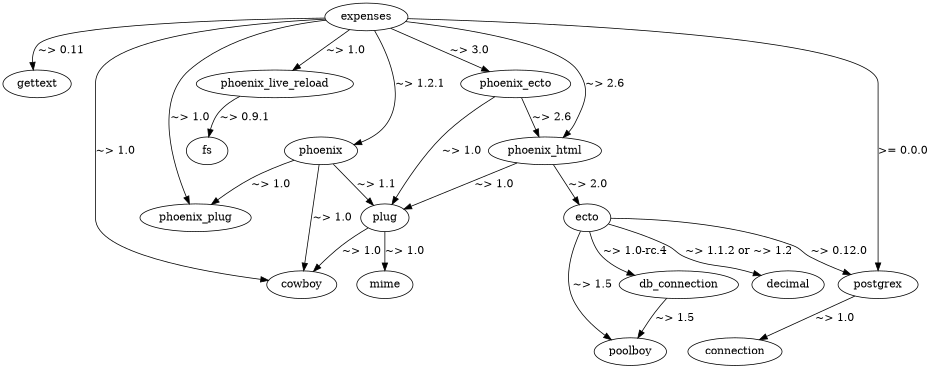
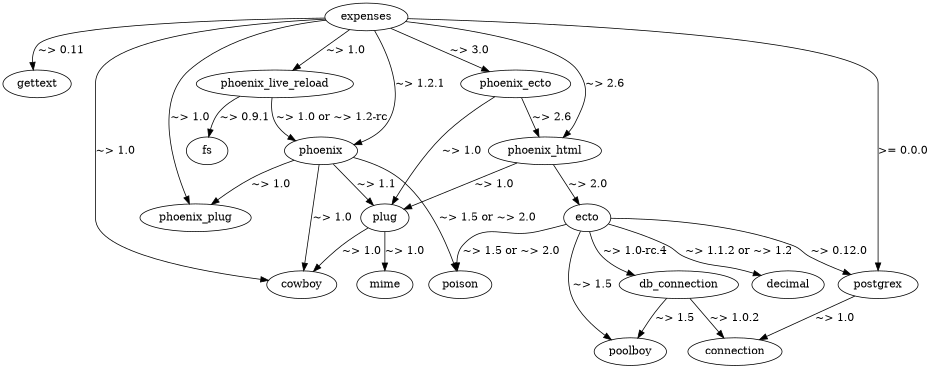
none -> (274, 120)
none -> (460, 285)
none -> (704, 315)
